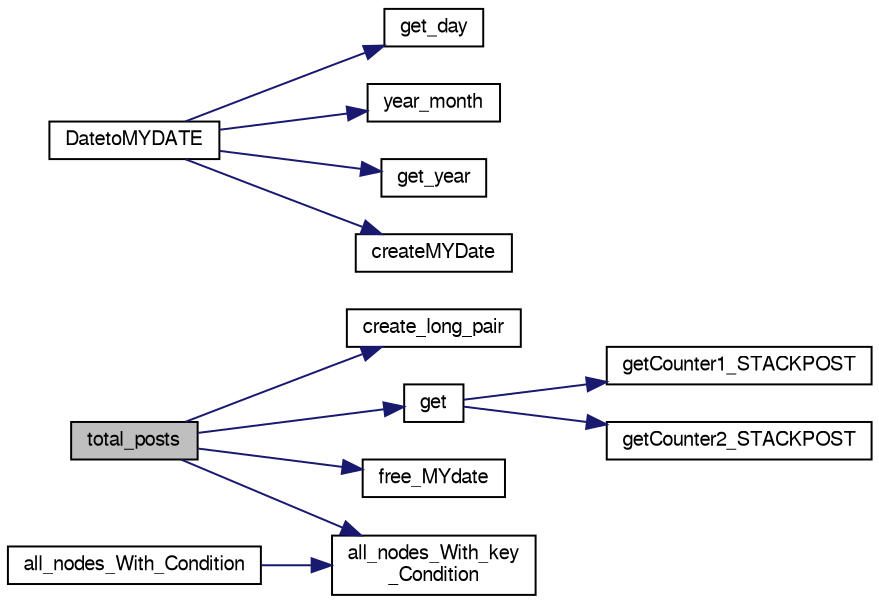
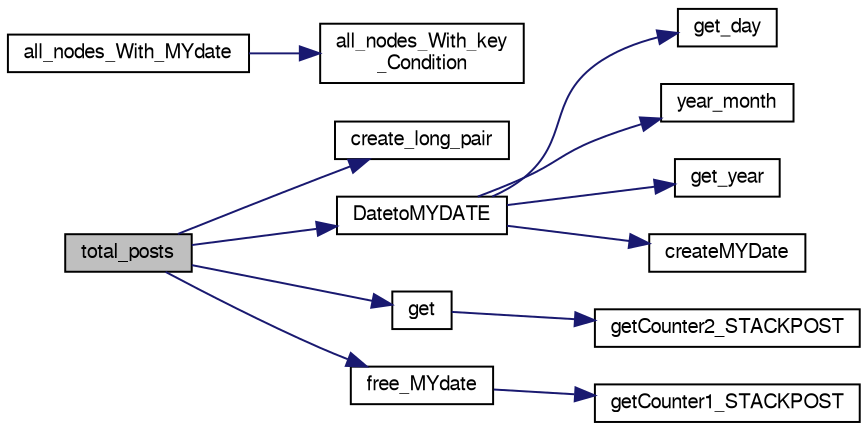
(525, 392) -> (534, 392)
(262, 494) -> (254, 237)
(134, 565) -> (128, 53)
